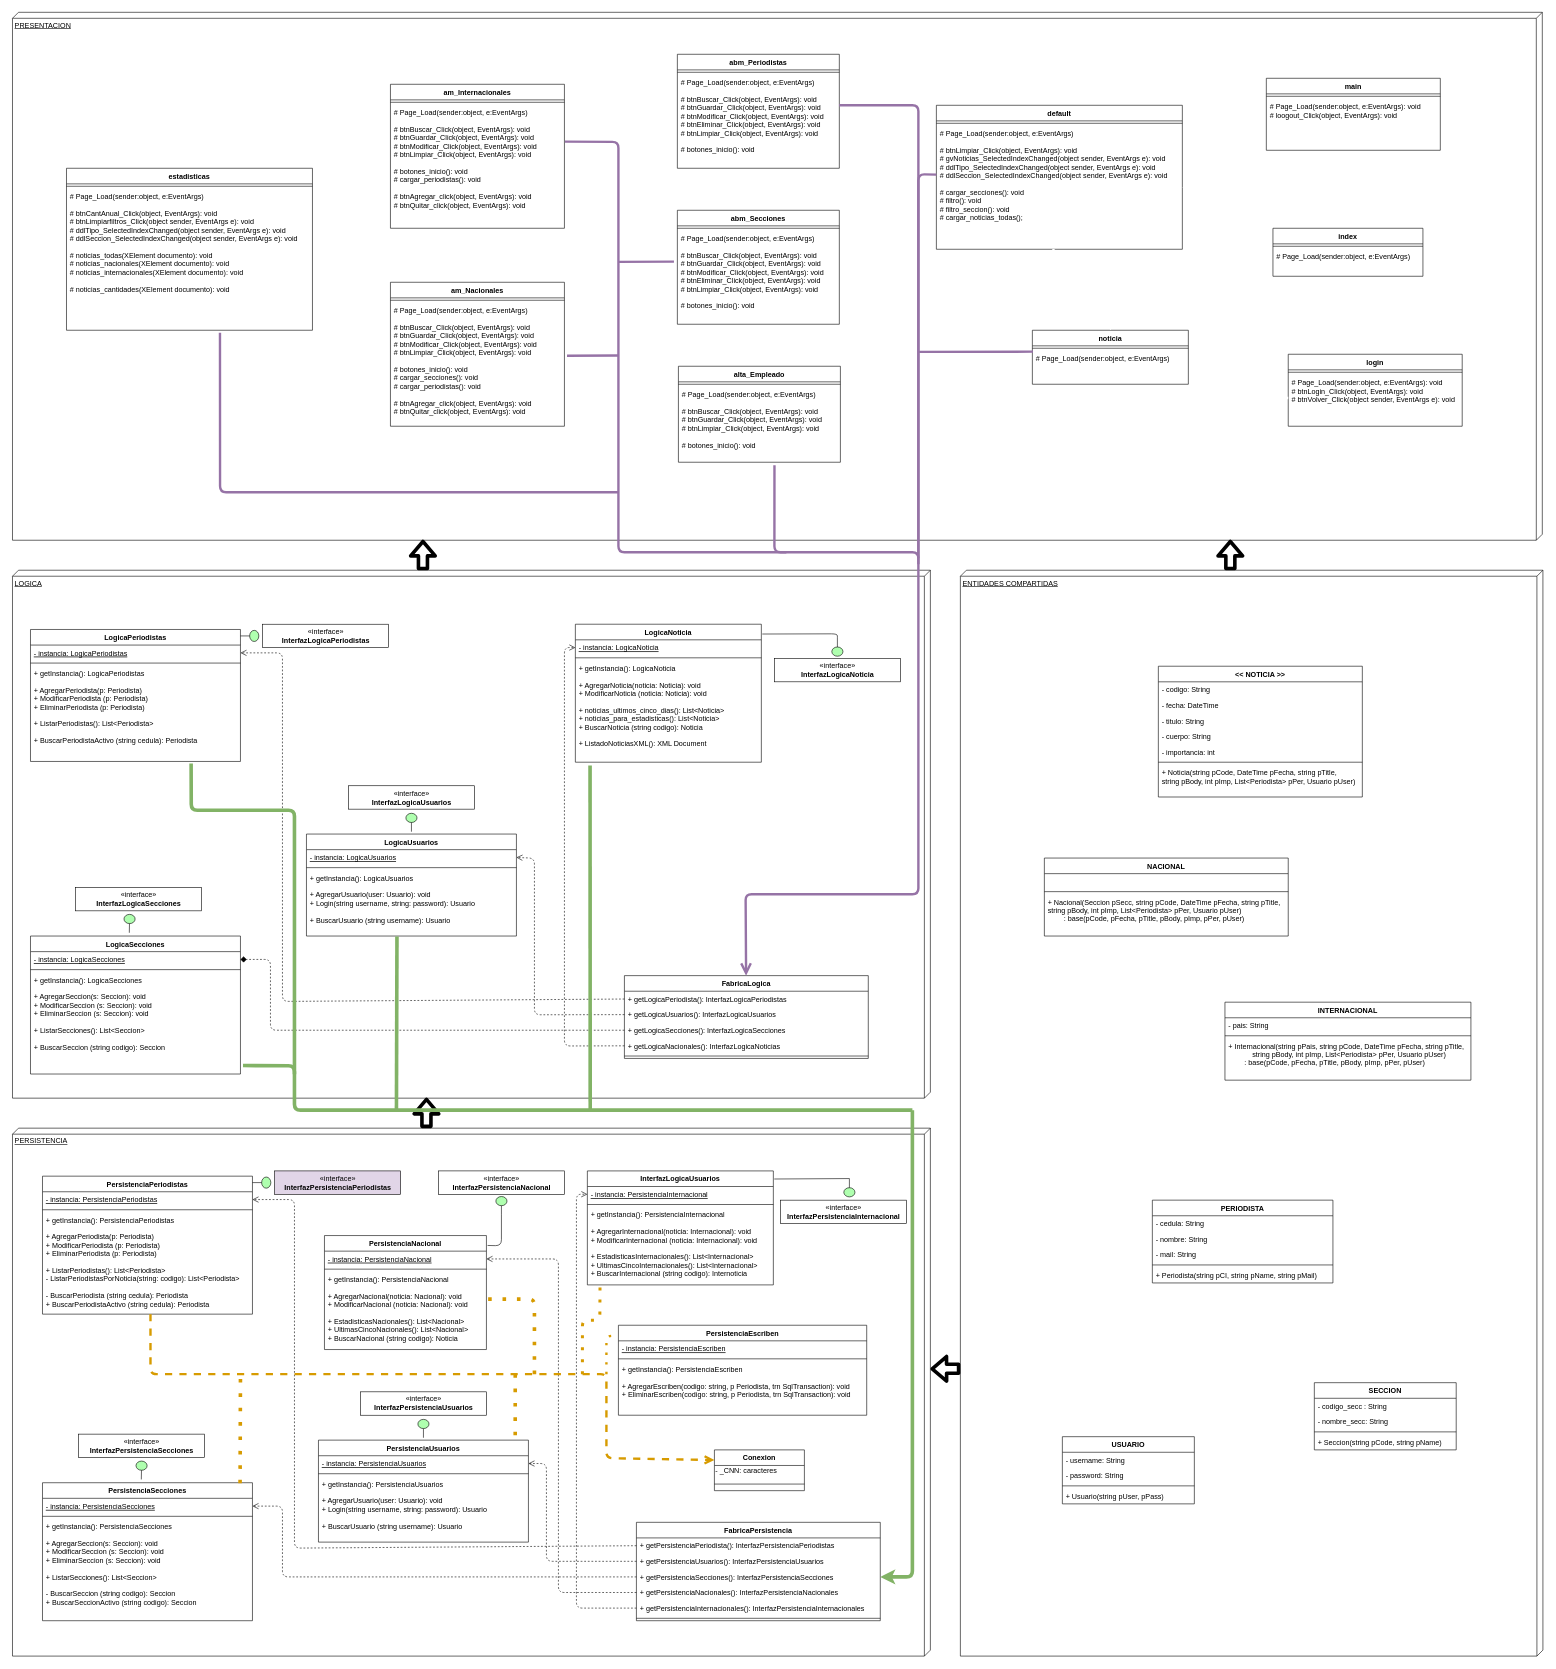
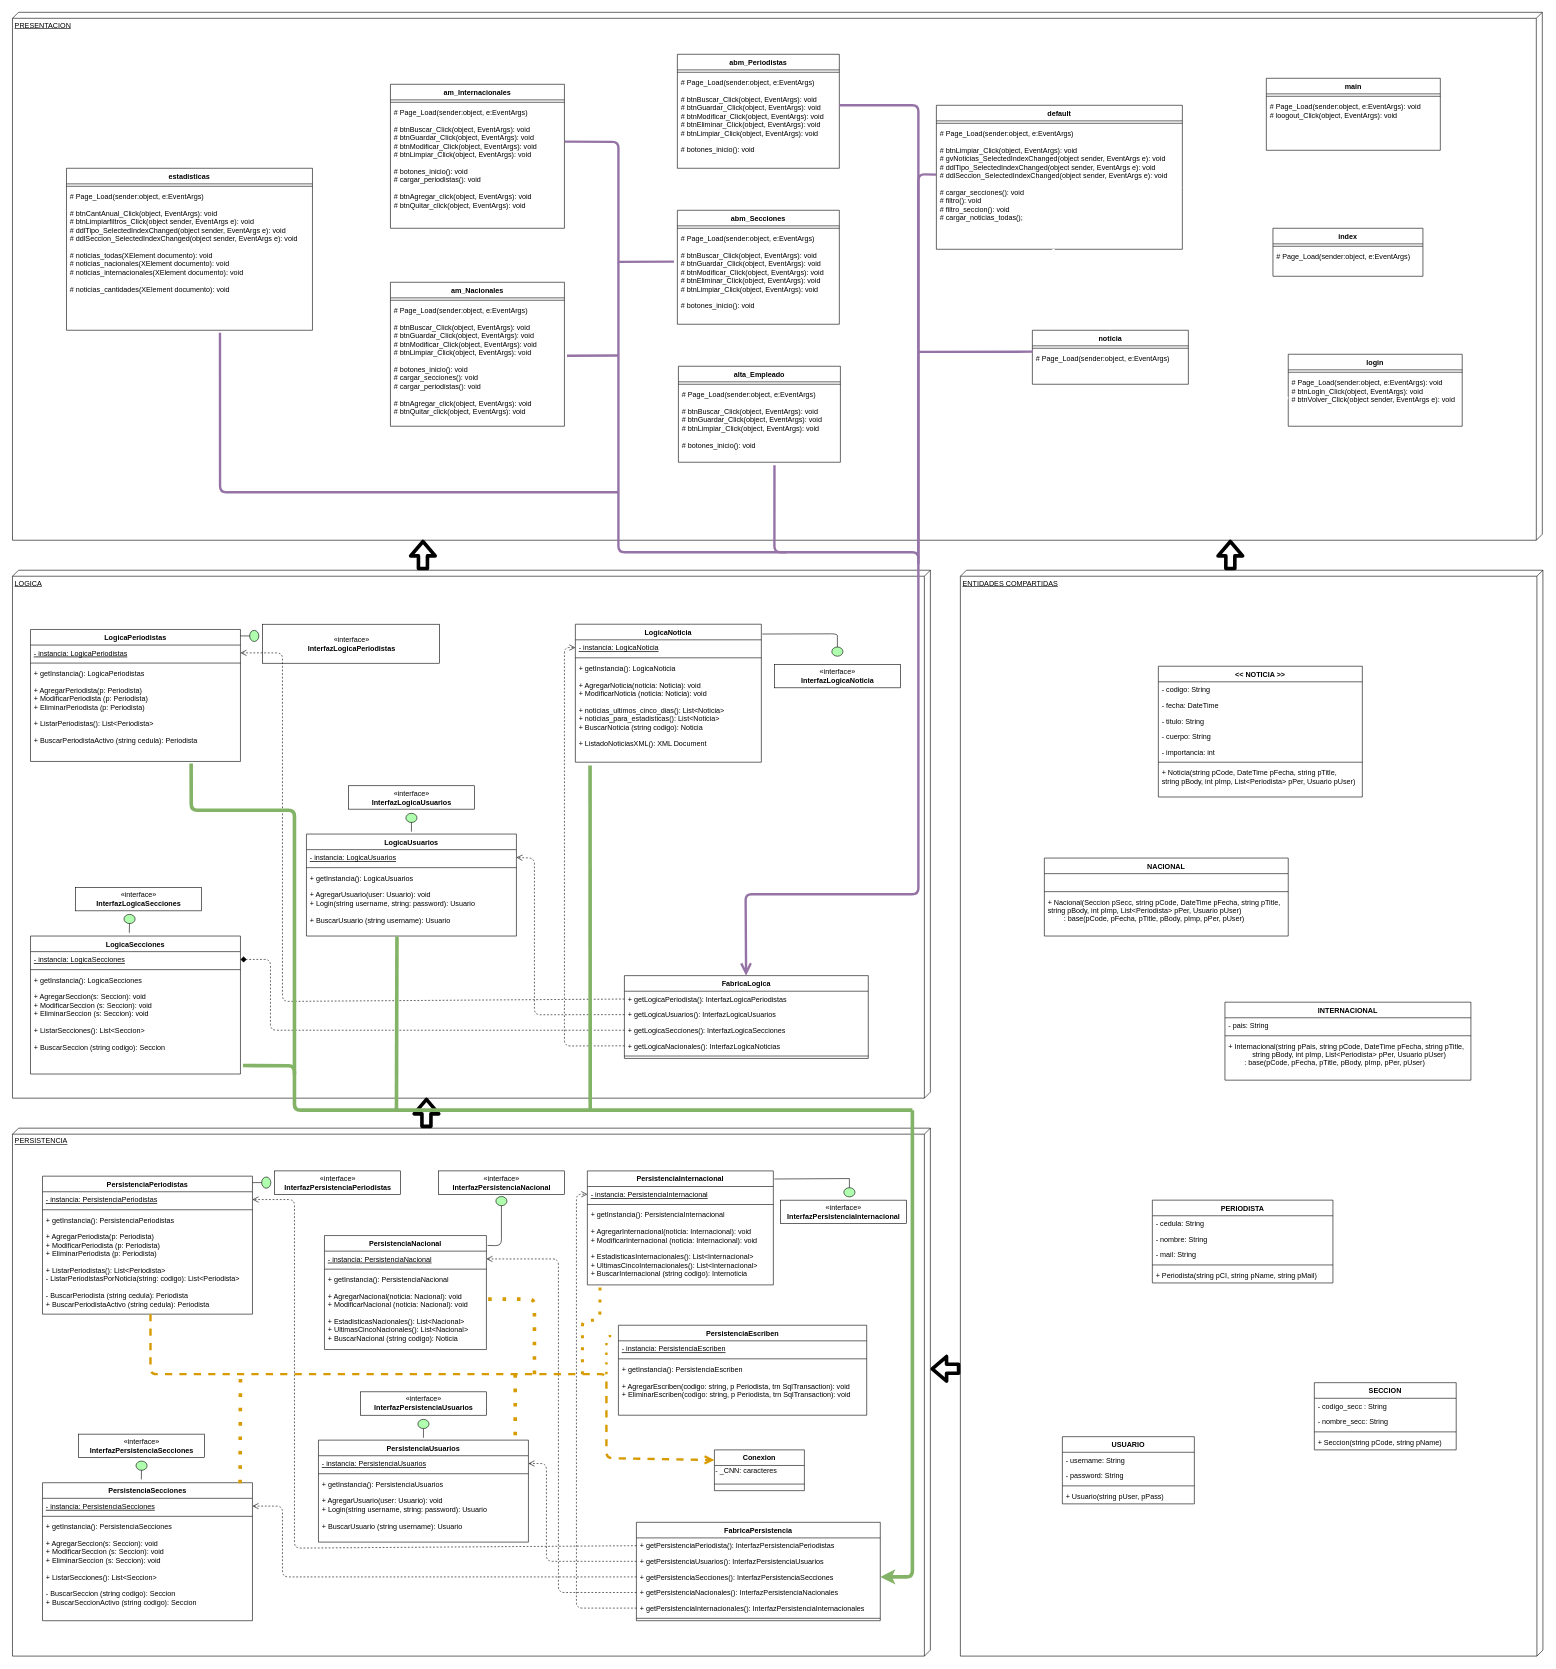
(326, 636) -> (351, 644)
(837, 670) -> (837, 676)
(680, 1179) -> (680, 1179)
(338, 1183) -> (338, 1183)
